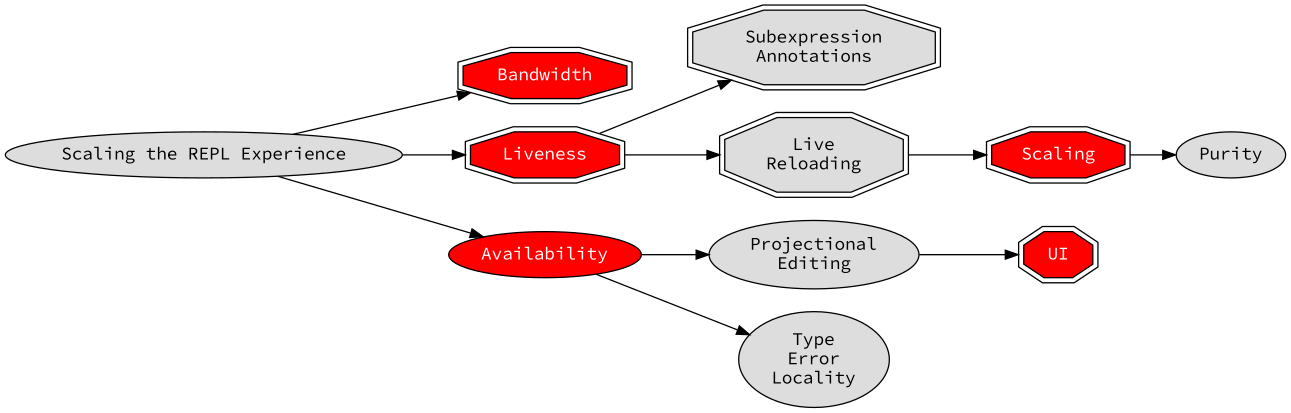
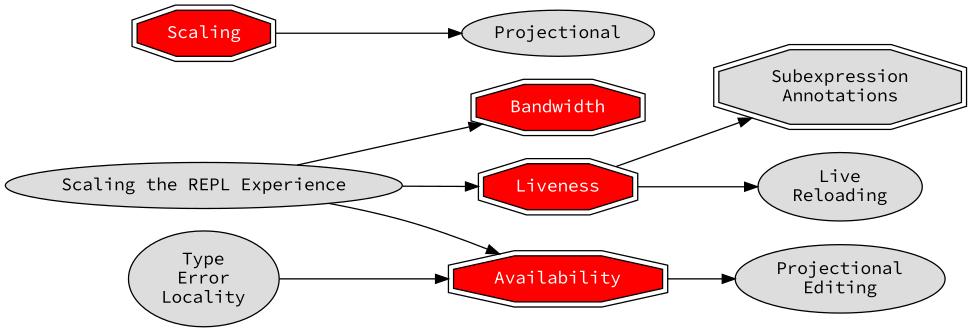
(814, 155) -> (840, 187)
(941, 155) -> none
(1231, 155) -> (558, 33)
(545, 255) -> (558, 279)
(1058, 255) -> none
(667, 302) -> (357, 279)
